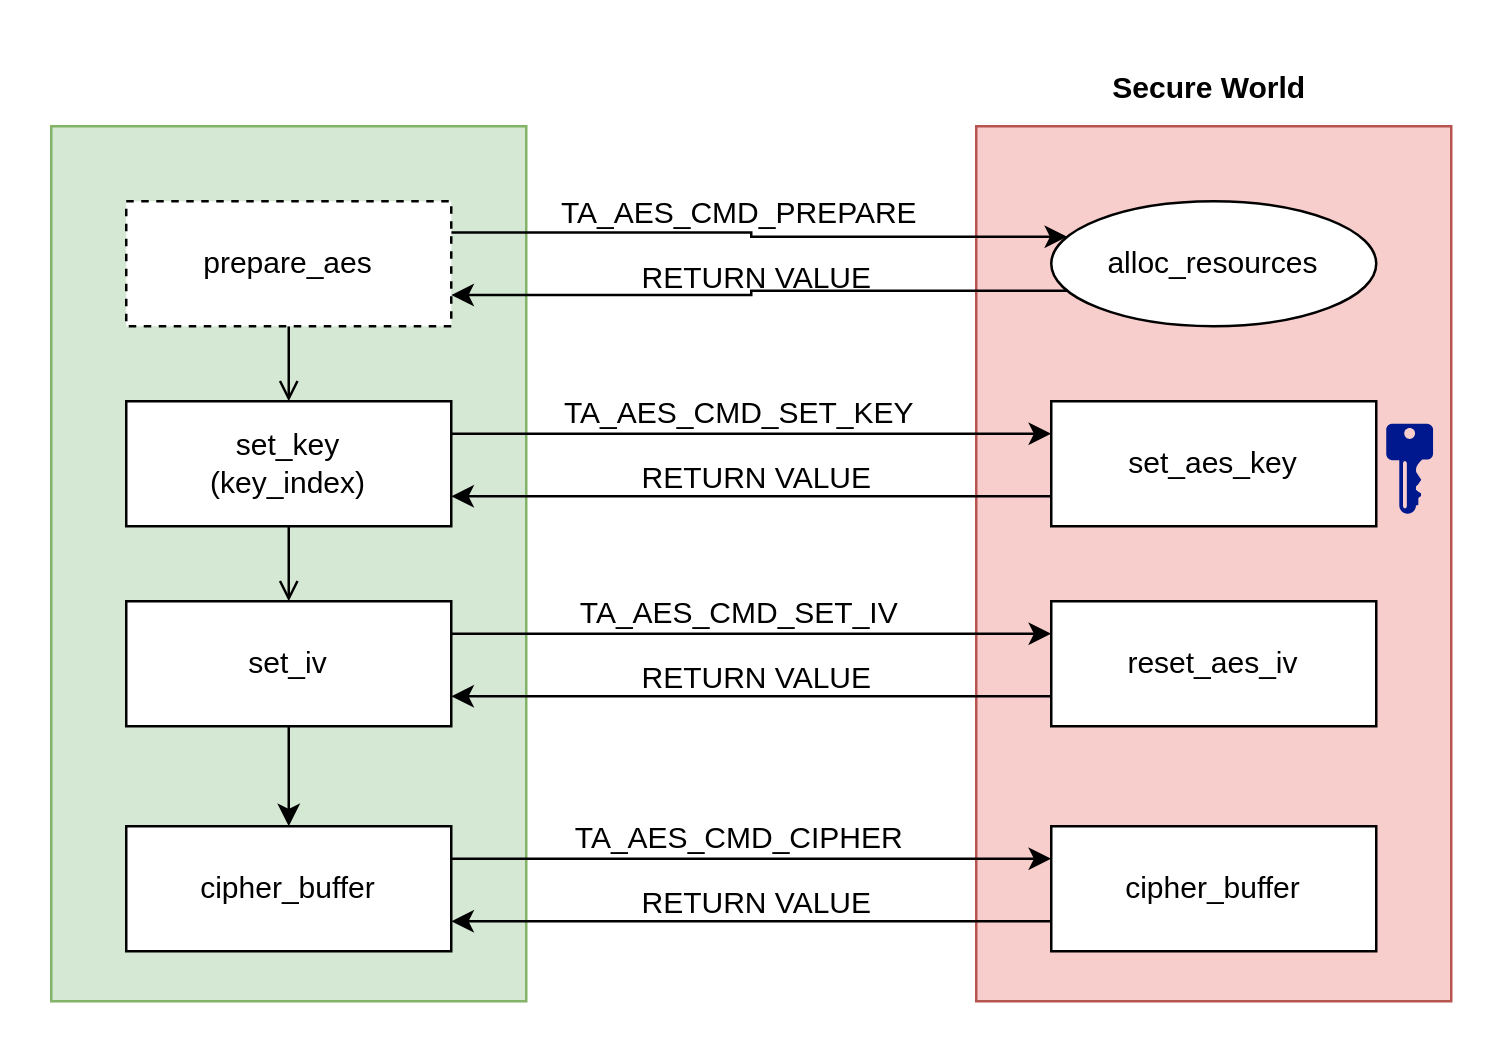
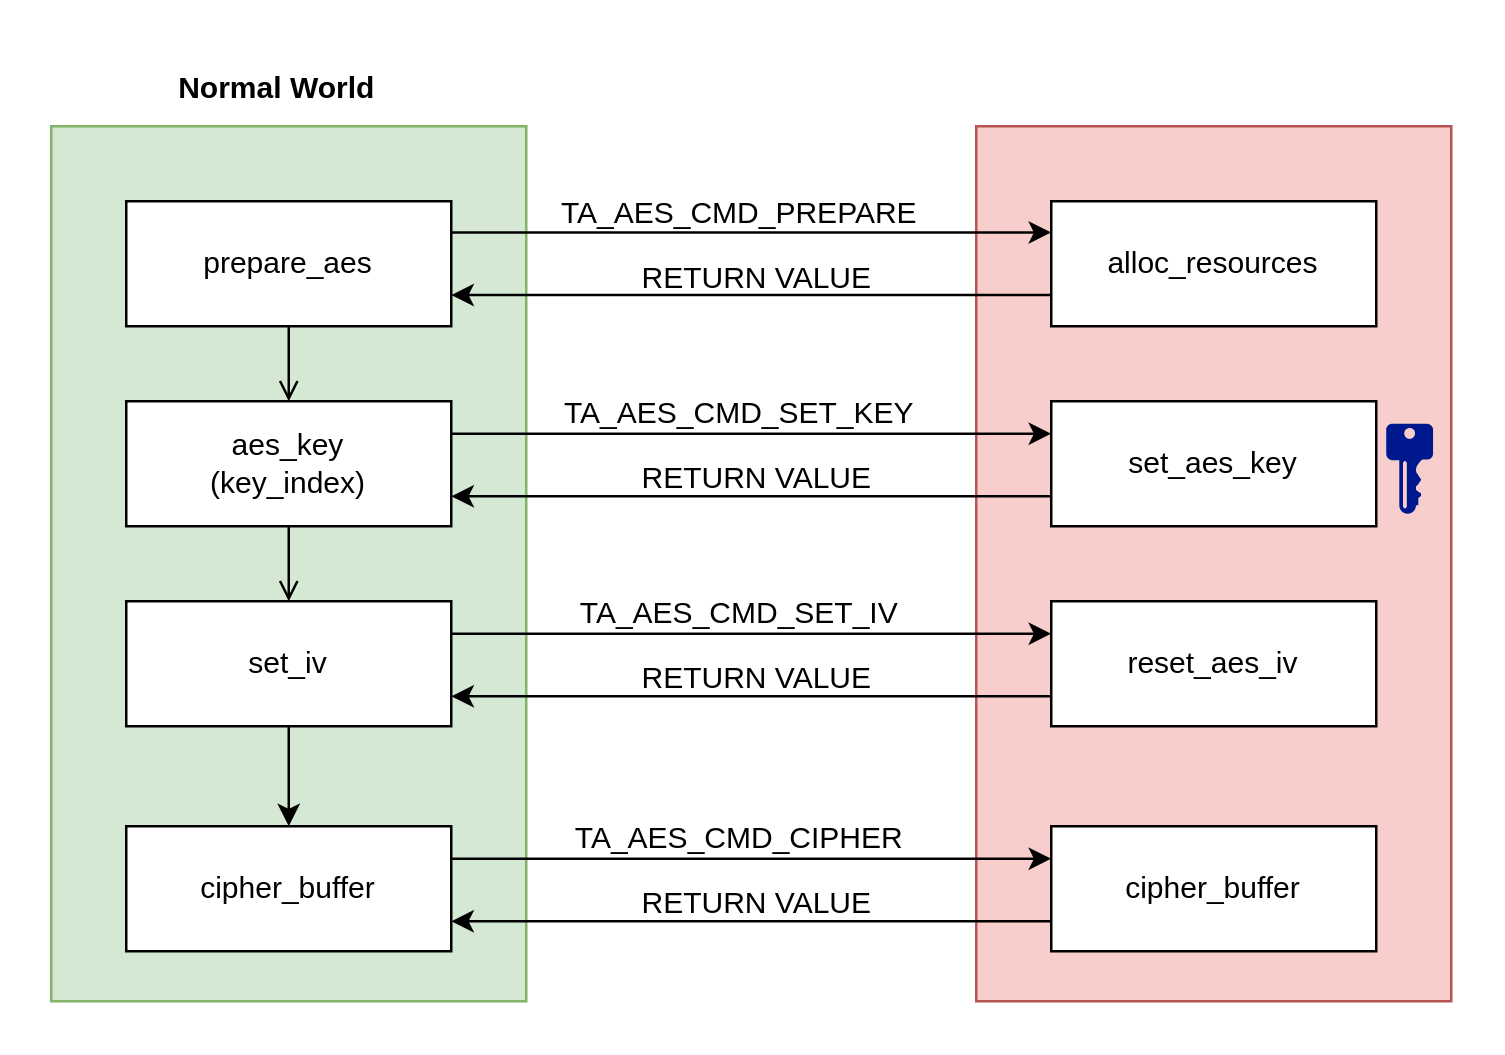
none -> (276, 89)
(1209, 89) -> none
(289, 264) -> (289, 264)
(1214, 264) -> (1214, 264)
(289, 464) -> (289, 464)
